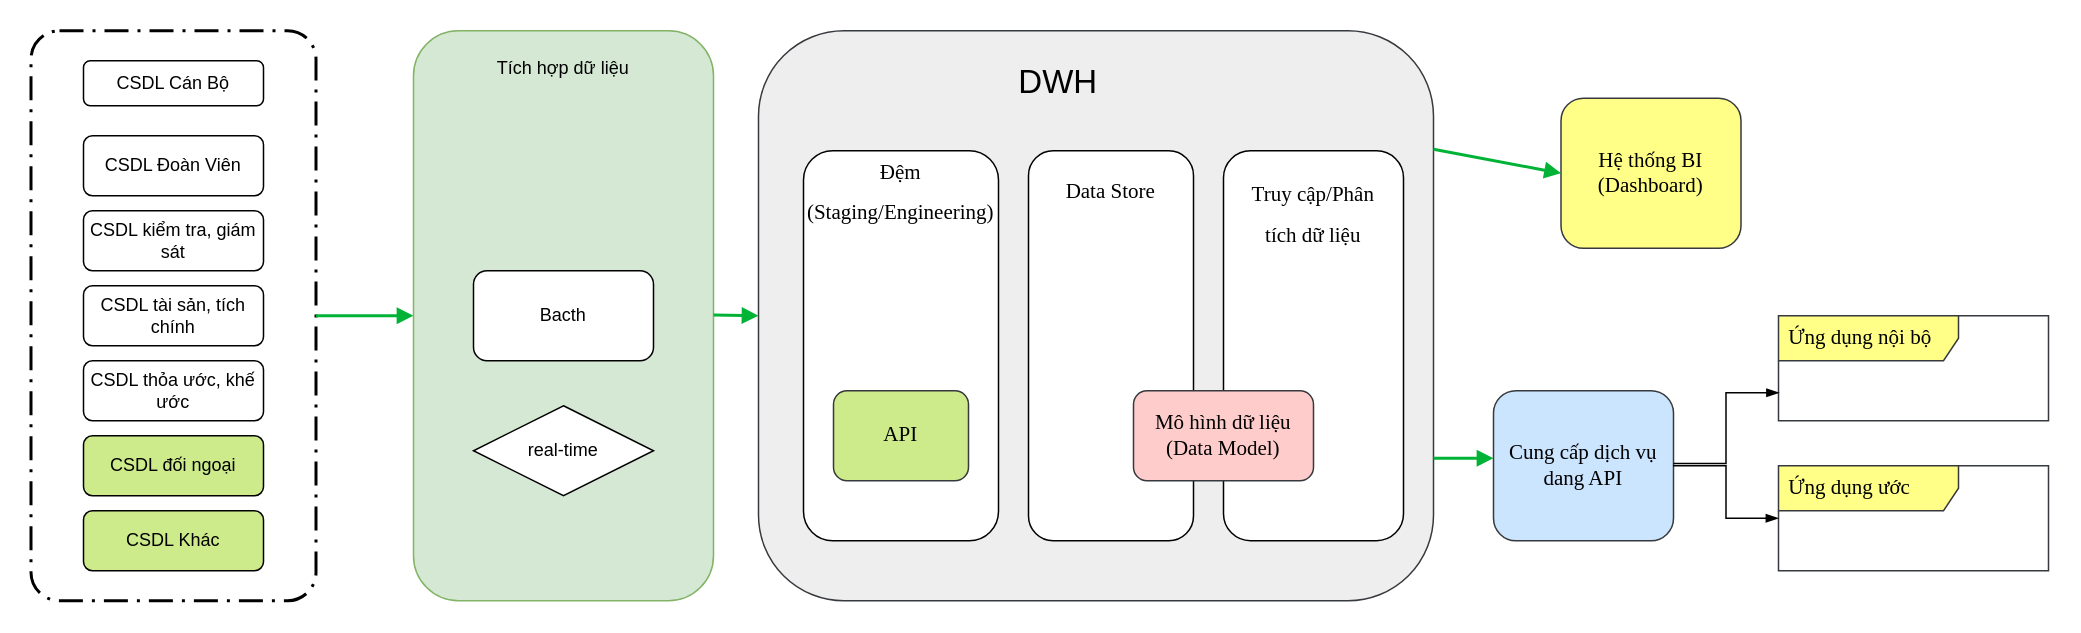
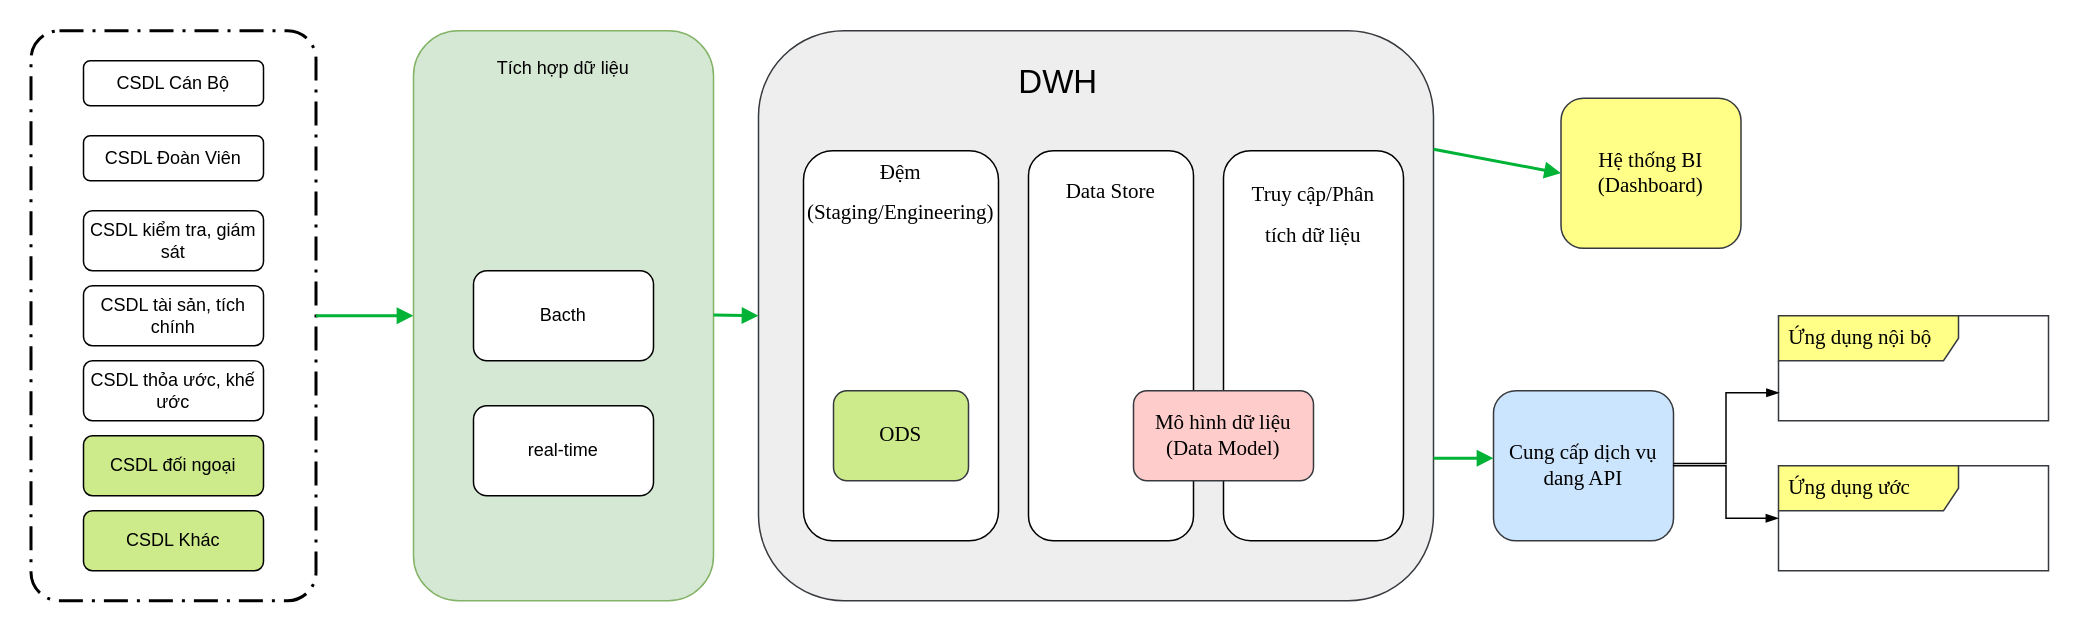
(173, 166) -> (173, 158)
(901, 436) -> (901, 436)
(563, 451) -> (563, 451)
